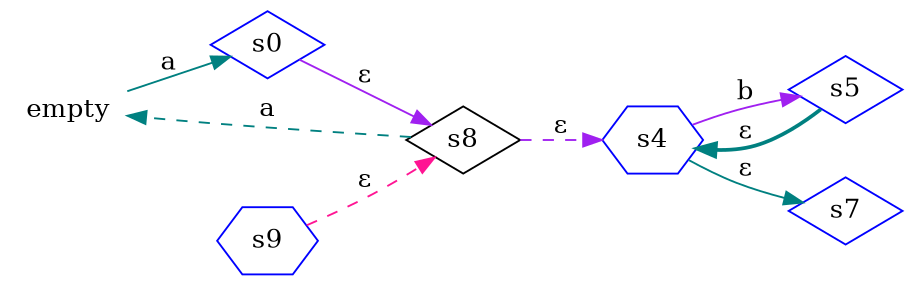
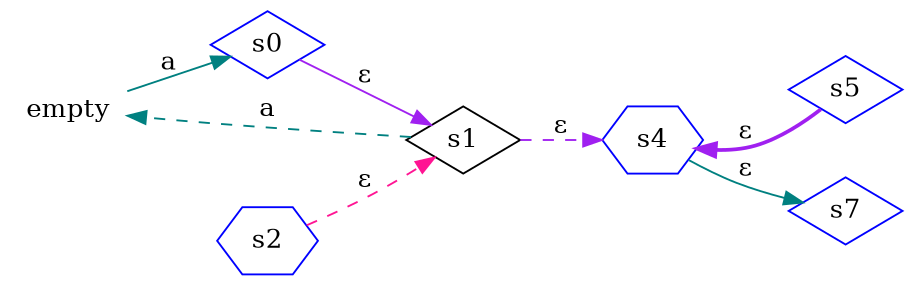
(736, 110) -> none
(772, 139) -> (772, 139)
(463, 140) -> (463, 140)
(268, 241) -> (268, 241)
